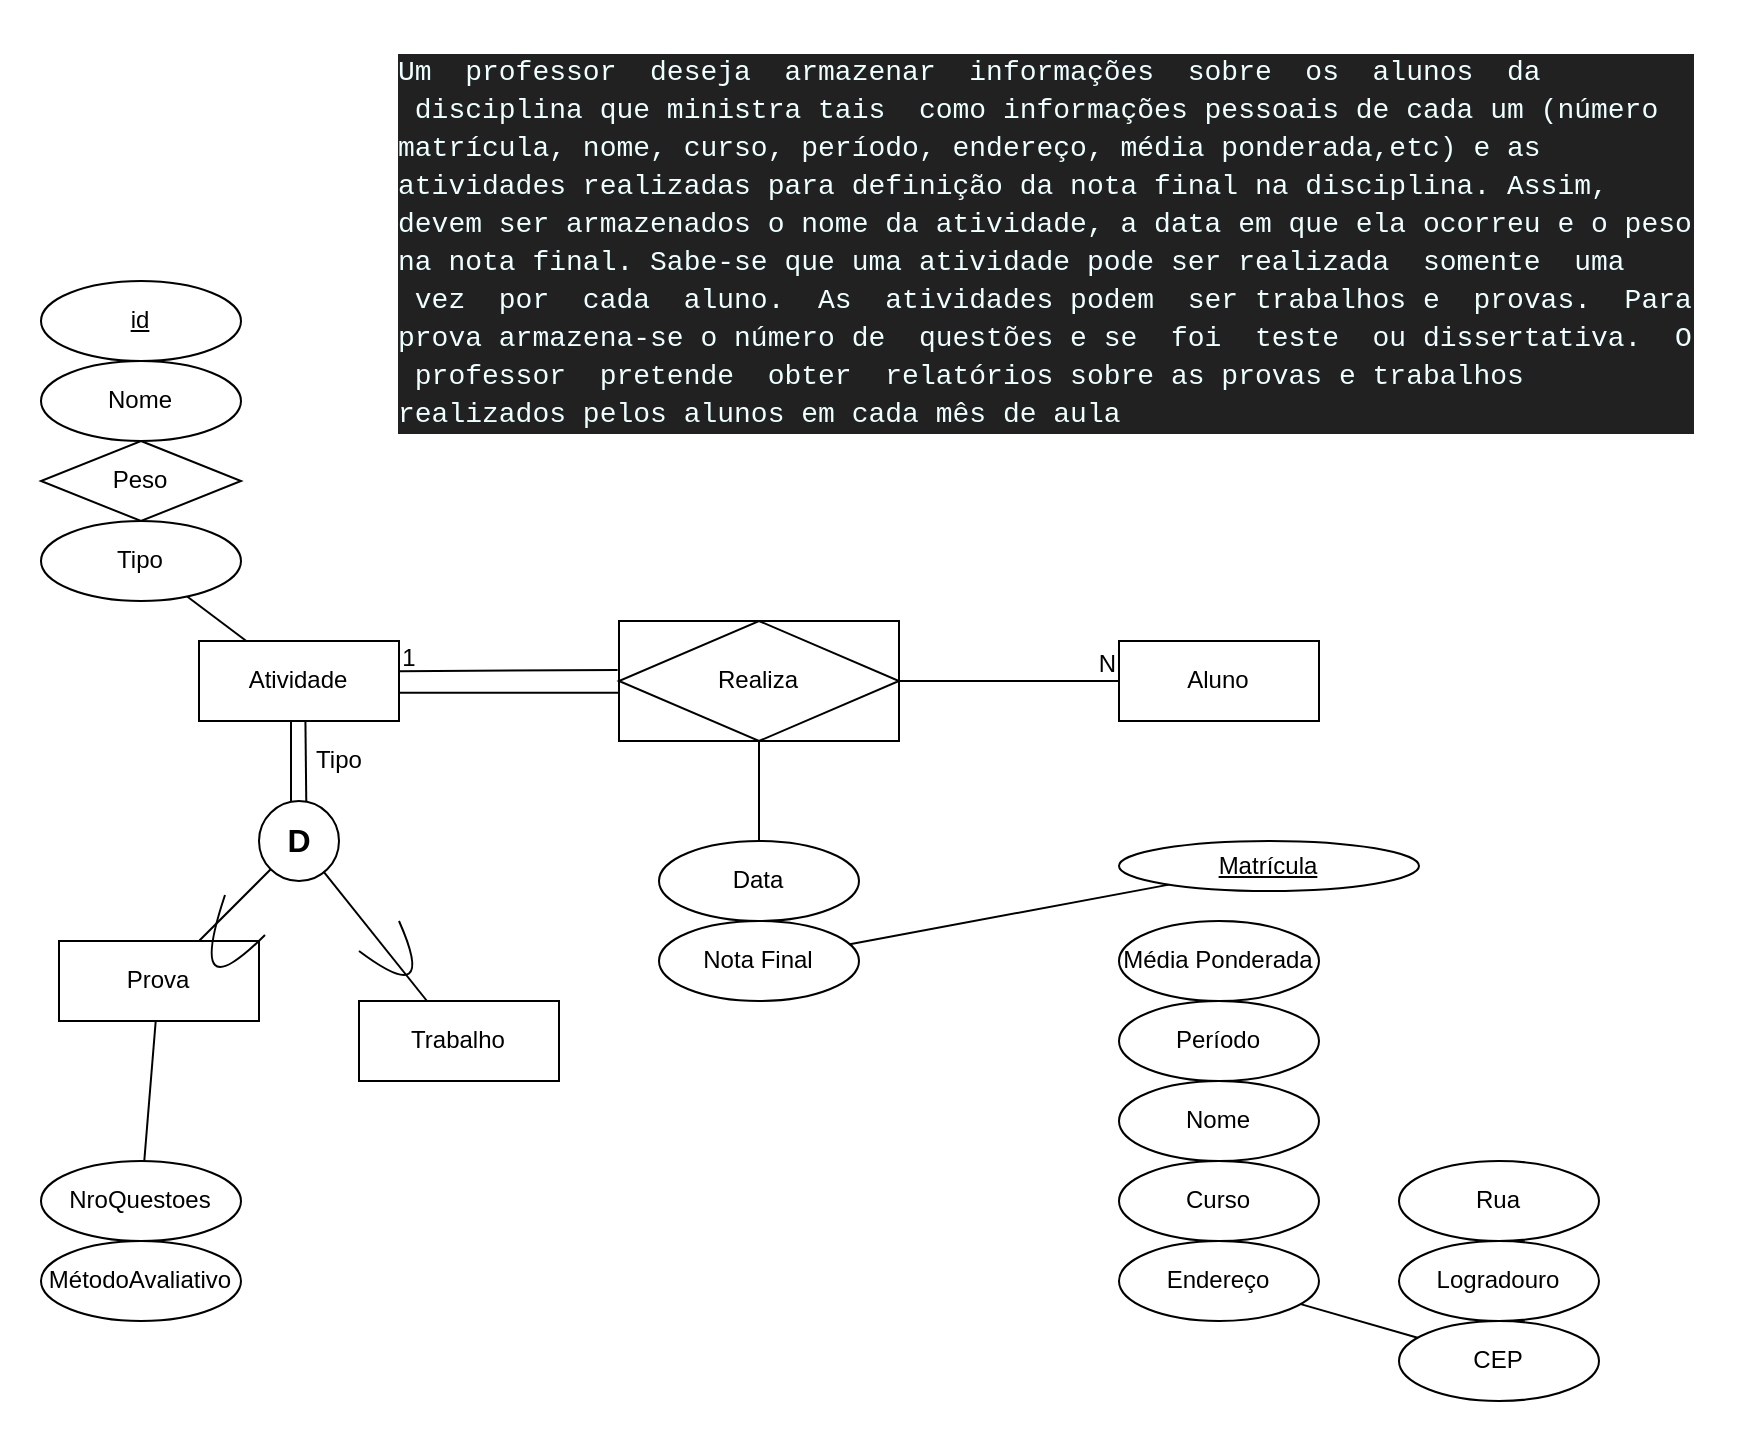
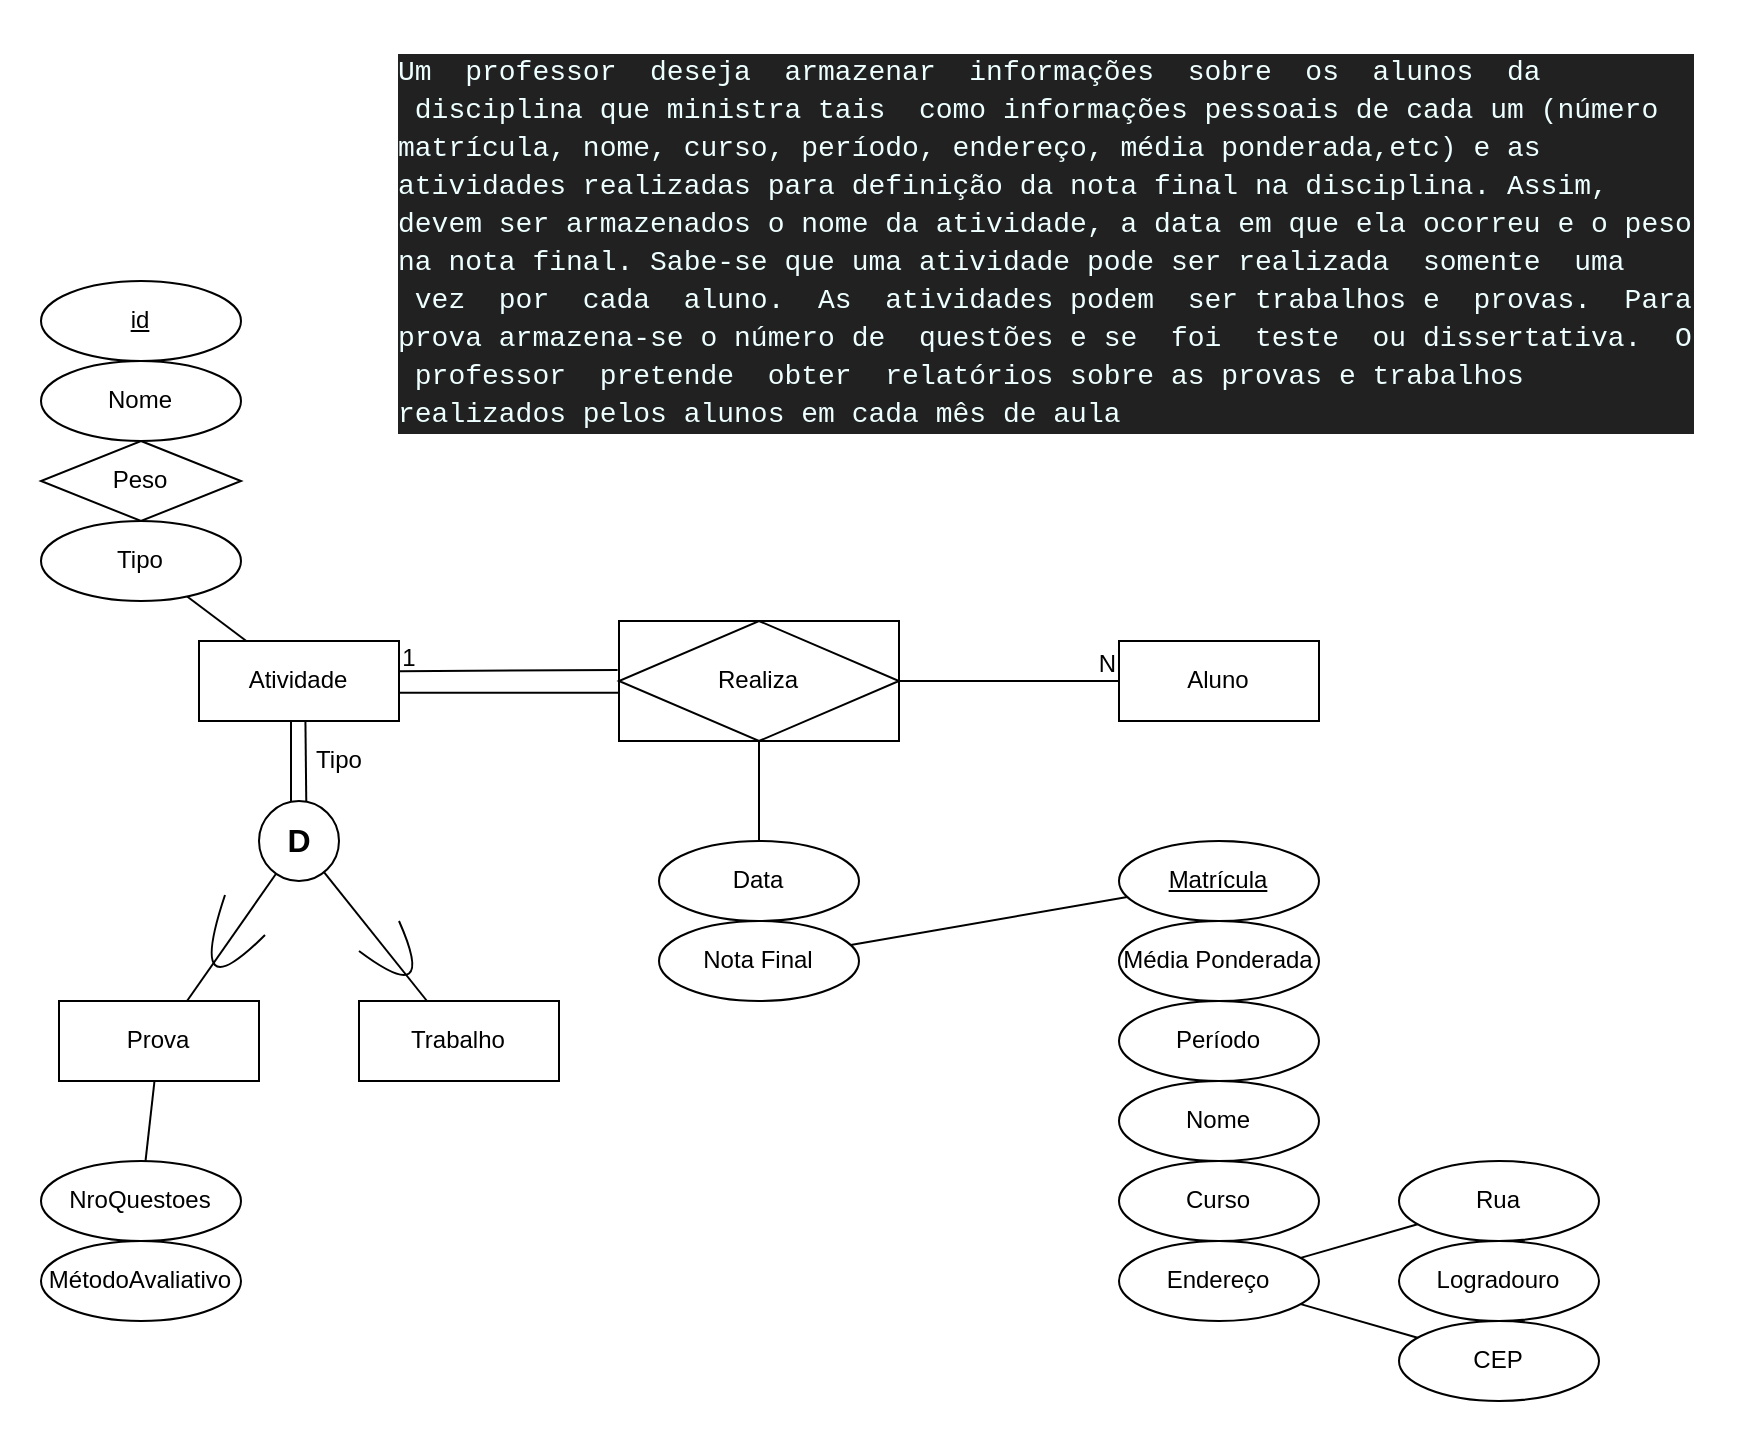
(1269, 866) -> (1219, 881)
(159, 981) -> (159, 1041)
none -> (1359, 1241)
